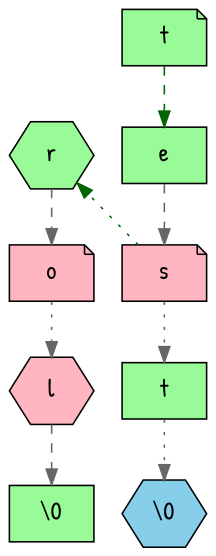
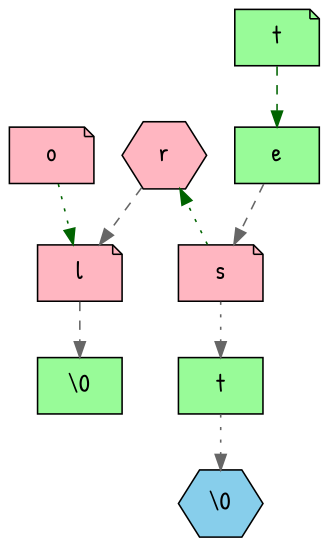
(52, 155) -> (164, 155)
(52, 209) -> (125, 210)
(52, 322) -> (64, 207)
(52, 391) -> (80, 273)
